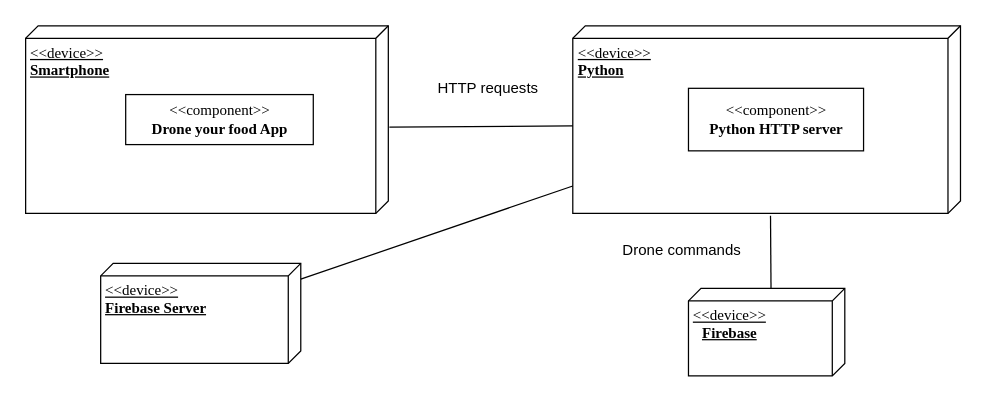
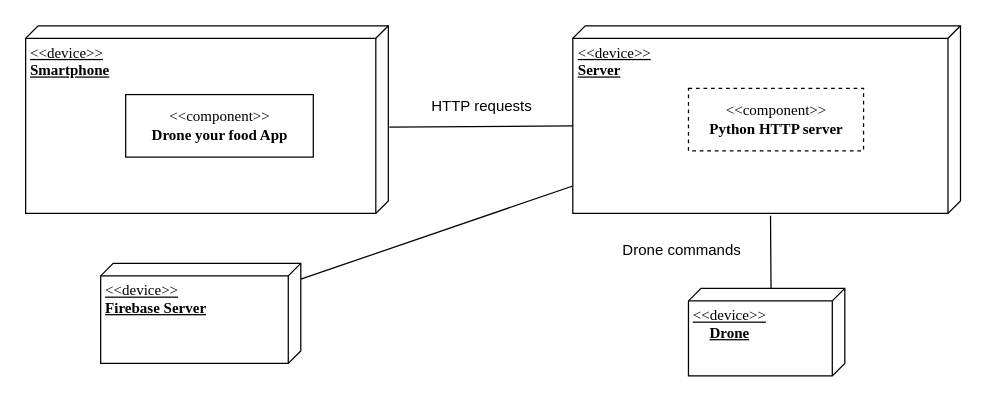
(618, 62) -> (618, 62)
(488, 88) -> (482, 107)
(219, 119) -> (219, 126)
(776, 119) -> (776, 119)
(733, 325) -> (733, 325)
